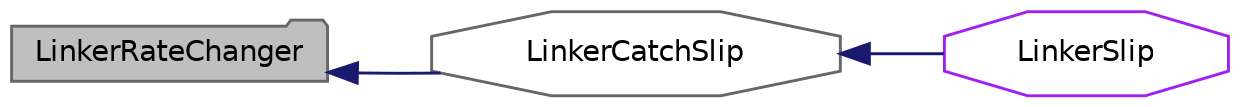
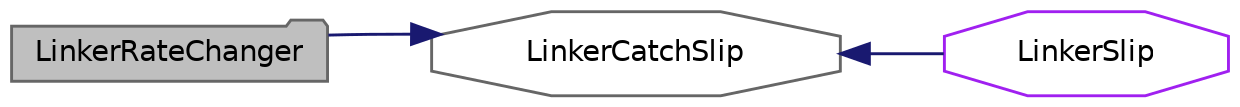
(399, 73) -> (370, 34)
